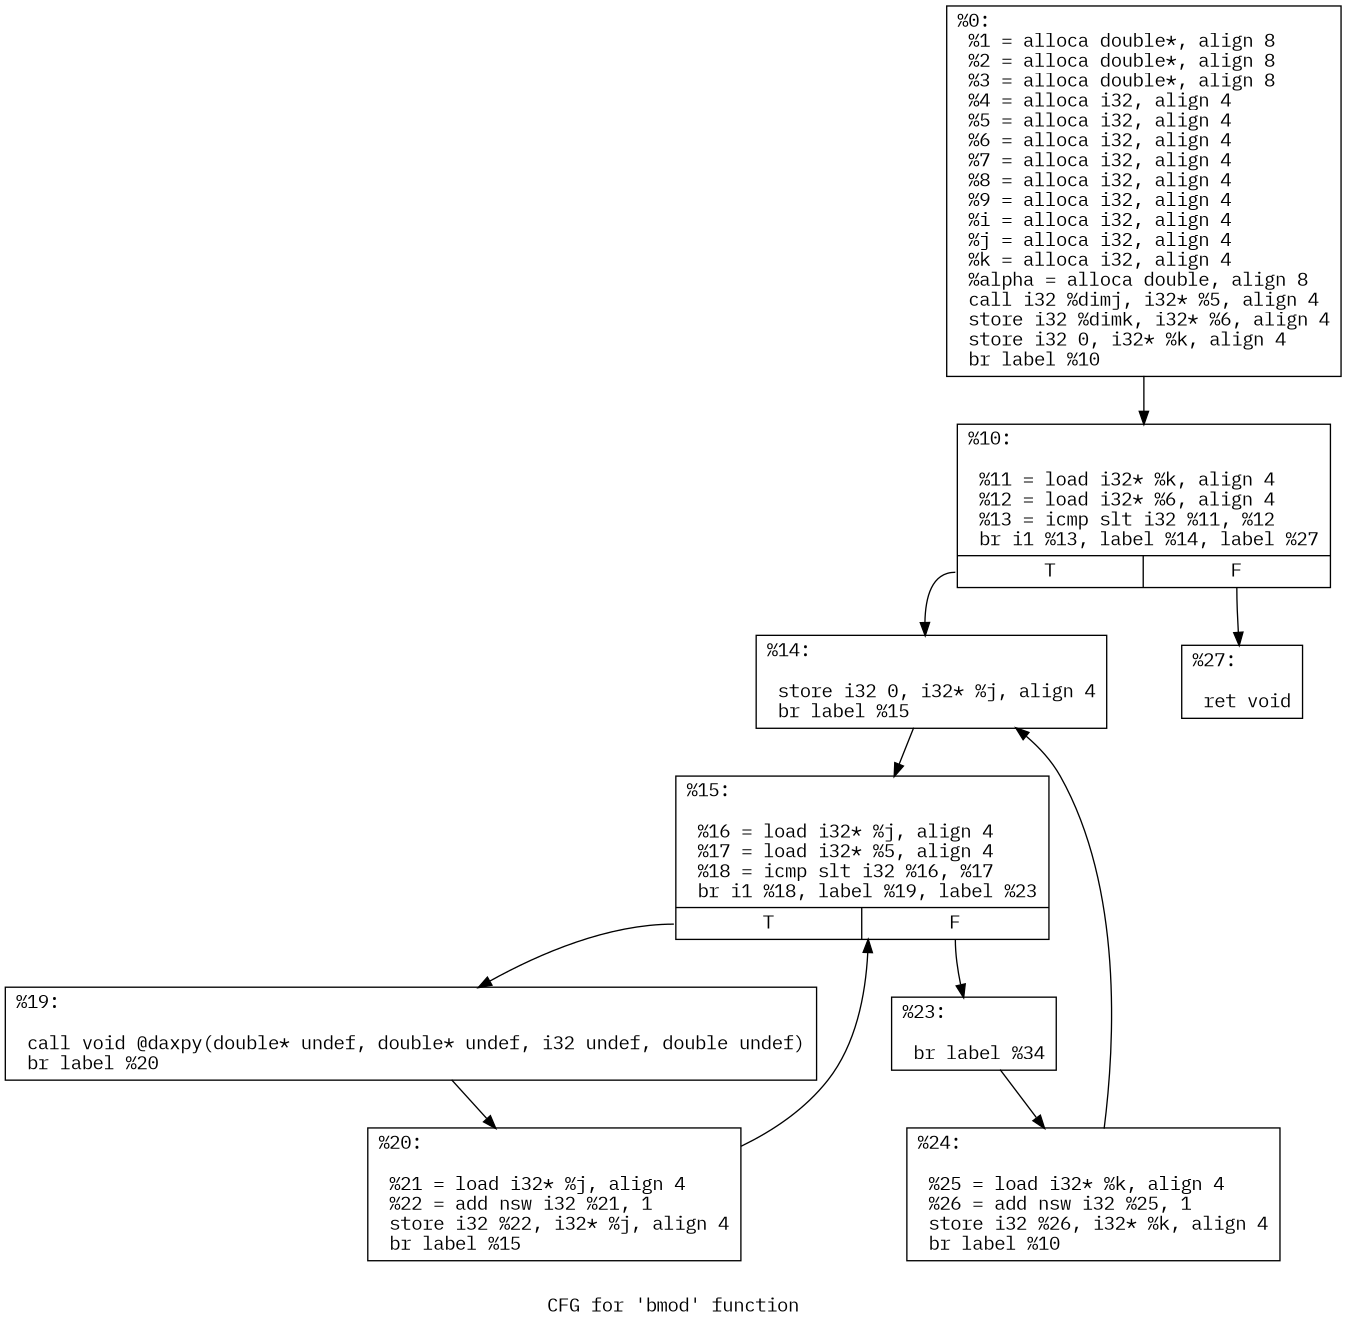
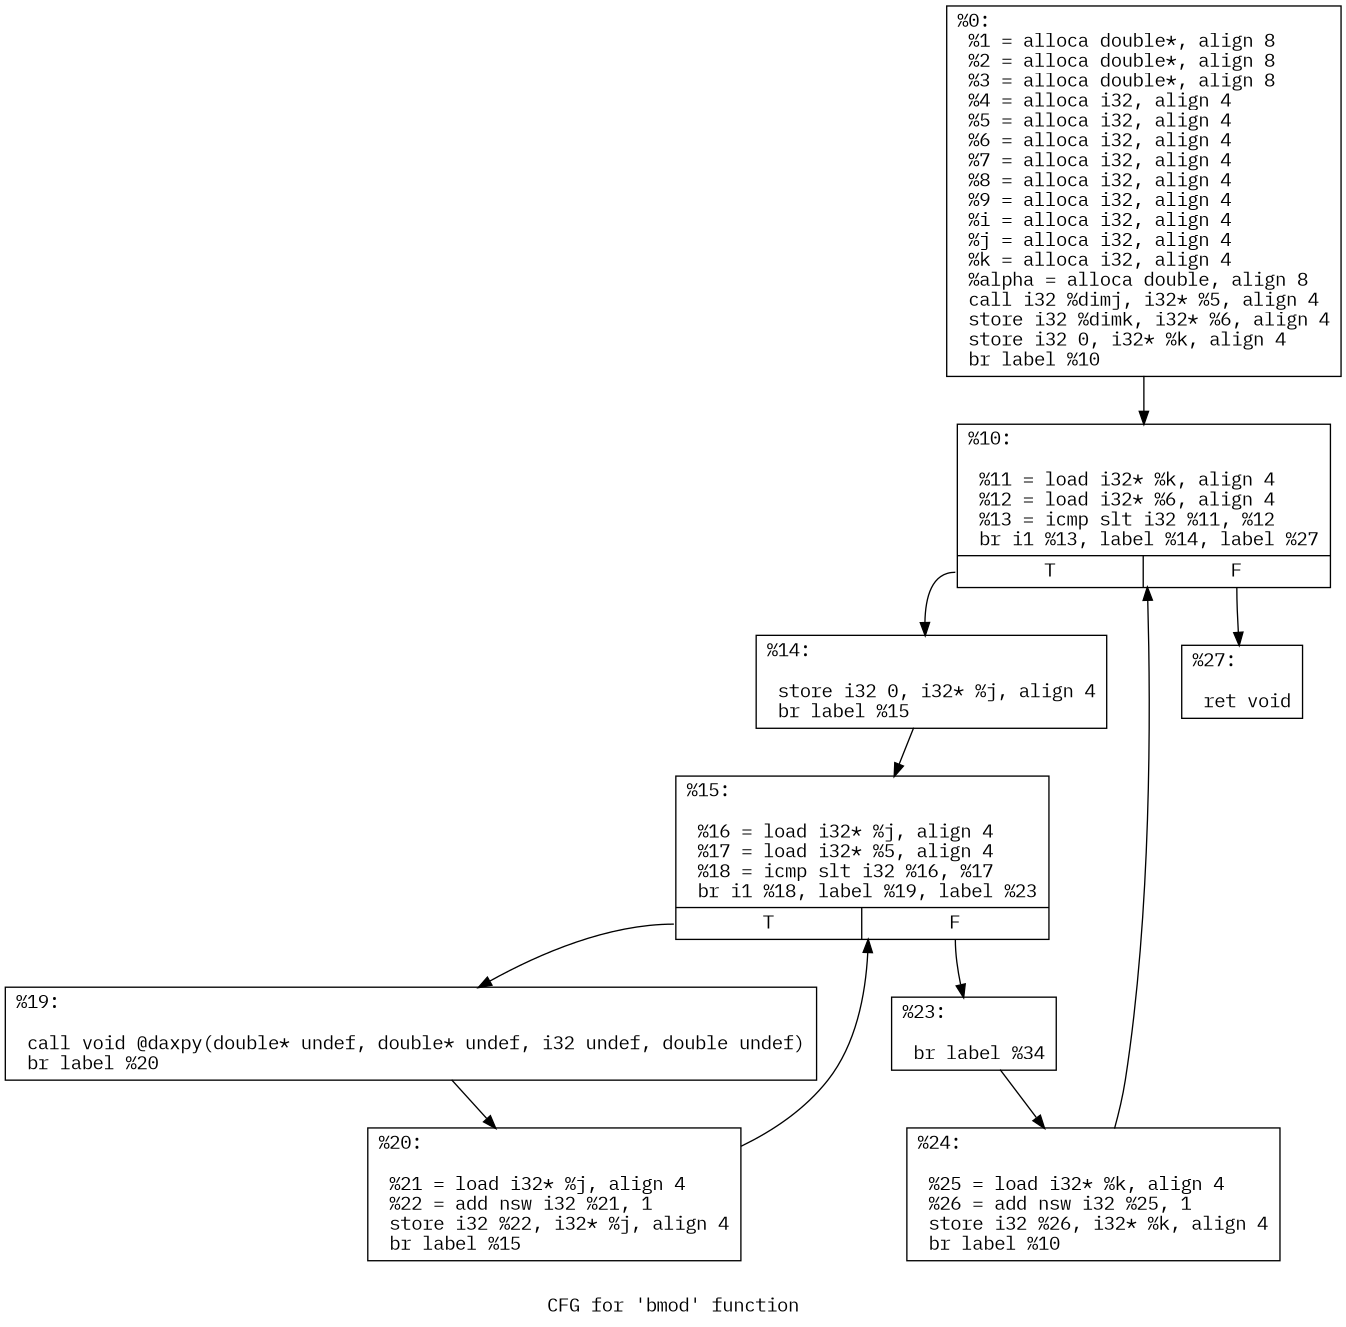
(1105, 922) -> (1145, 866)
